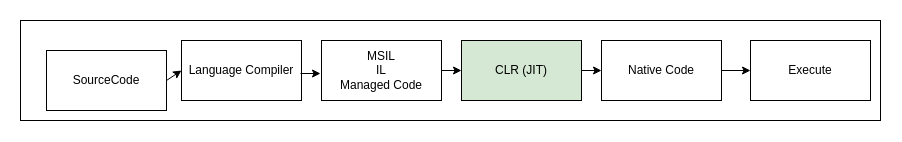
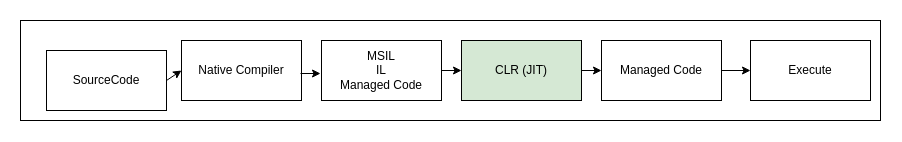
(242, 71) -> (242, 71)
(662, 71) -> (662, 71)
